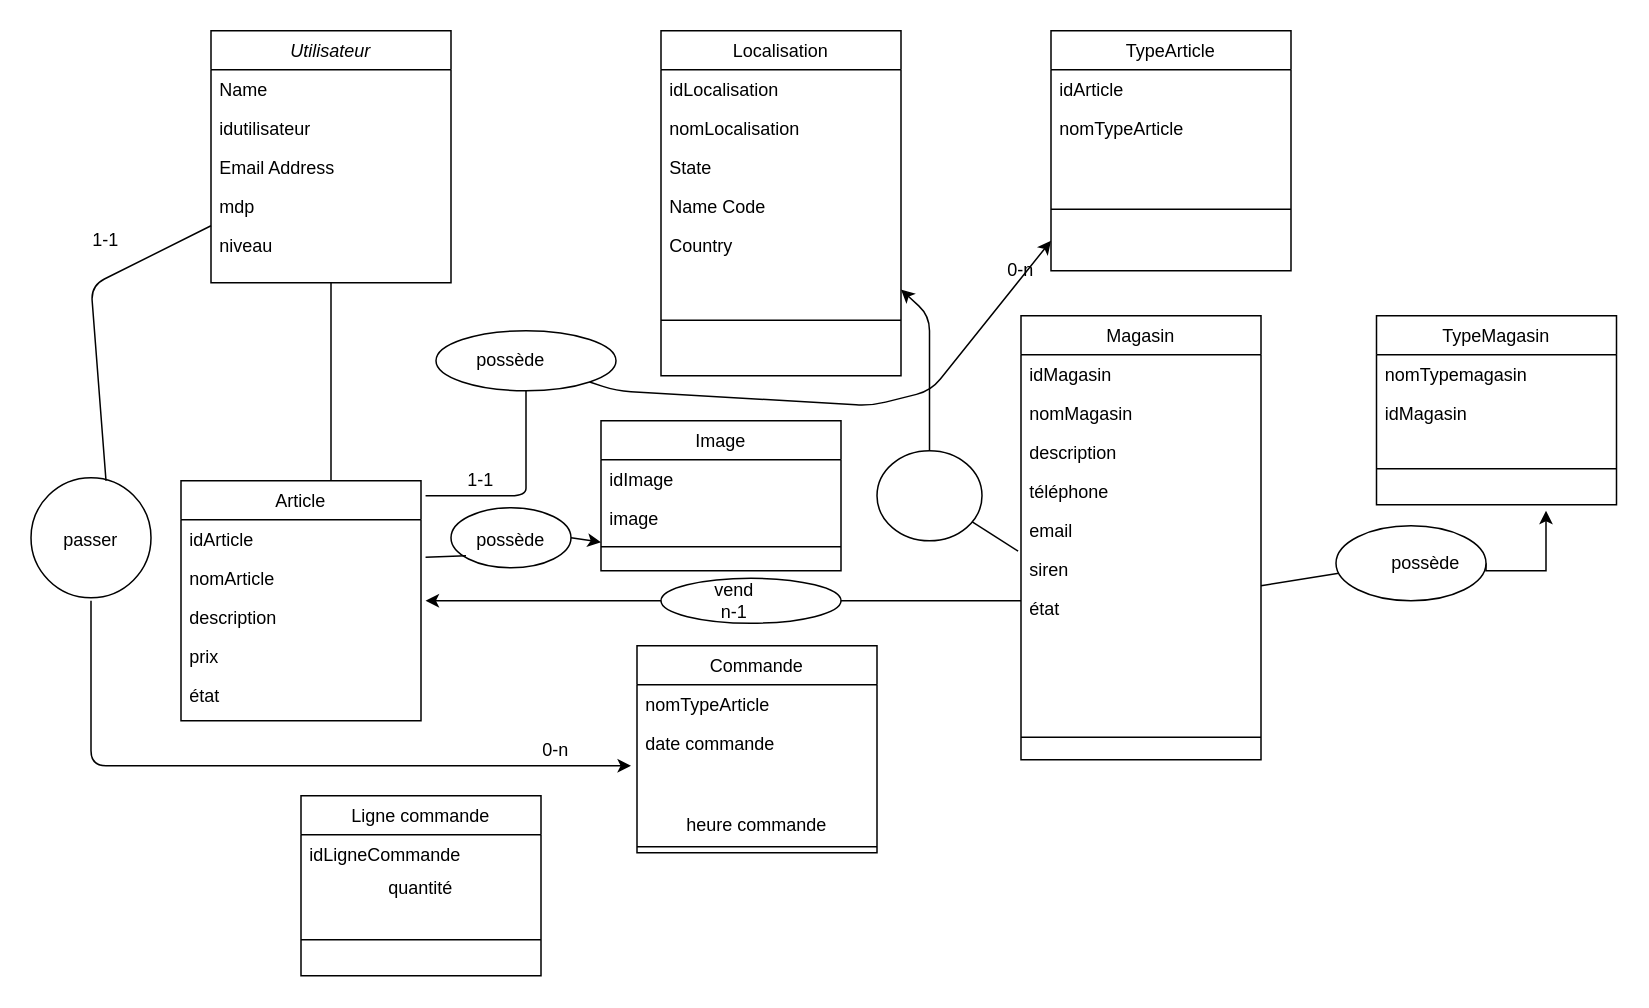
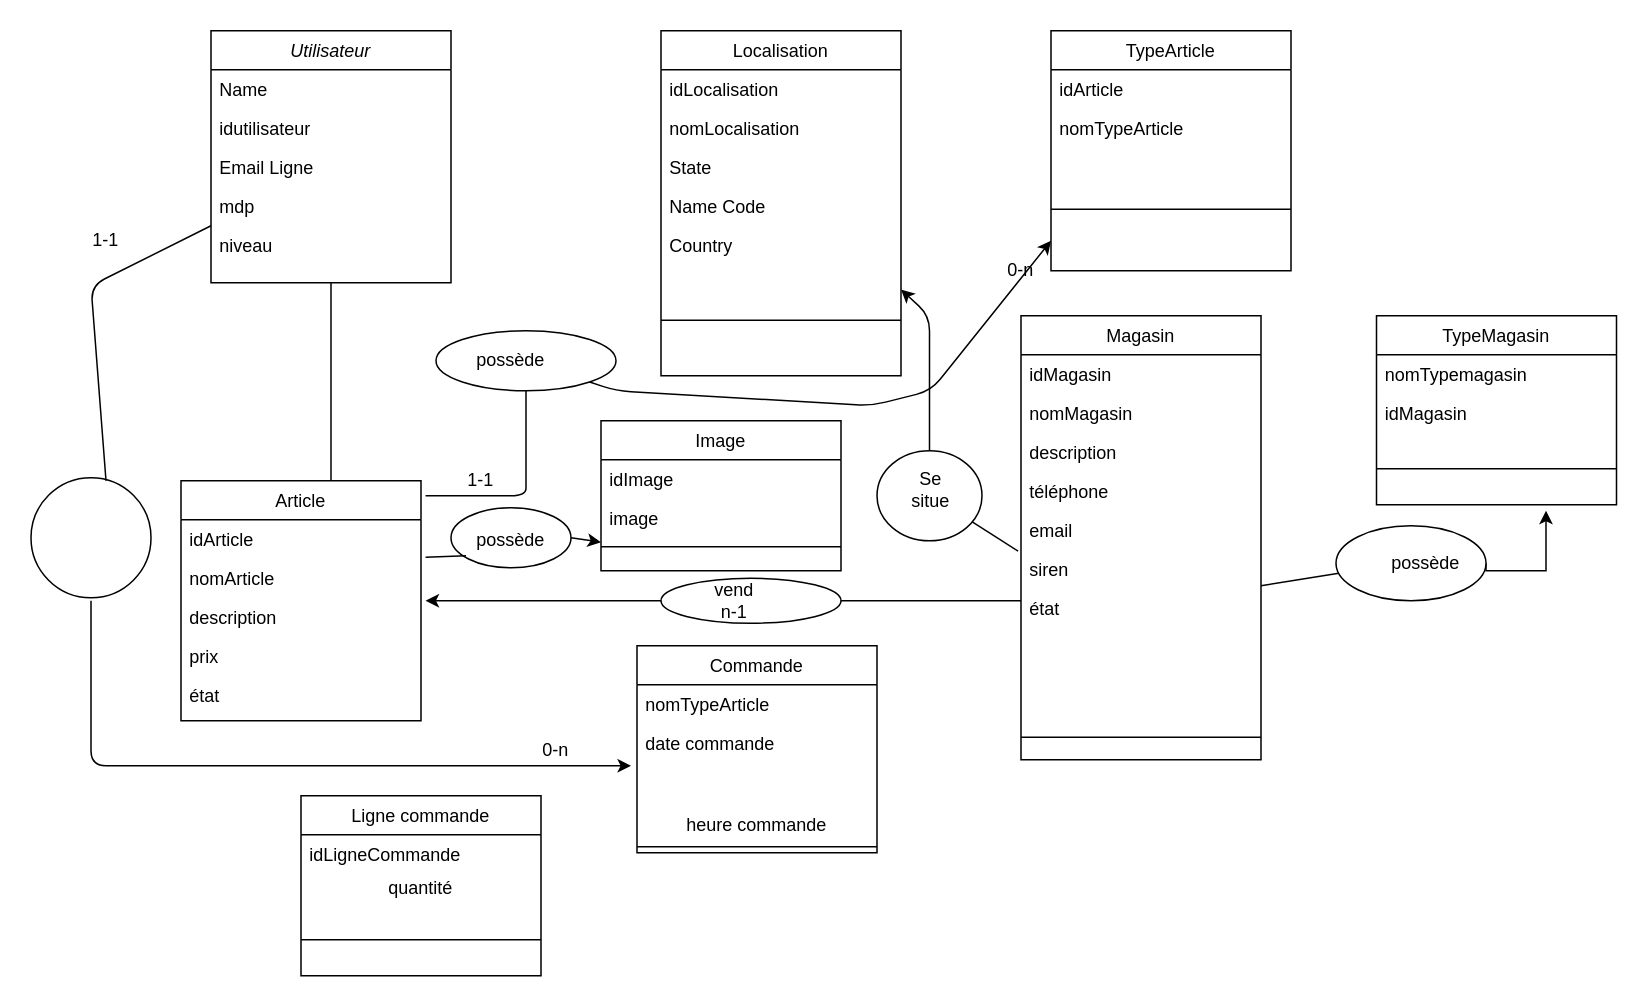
(278, 168) -> (265, 168)
none -> (931, 490)
(91, 541) -> none
